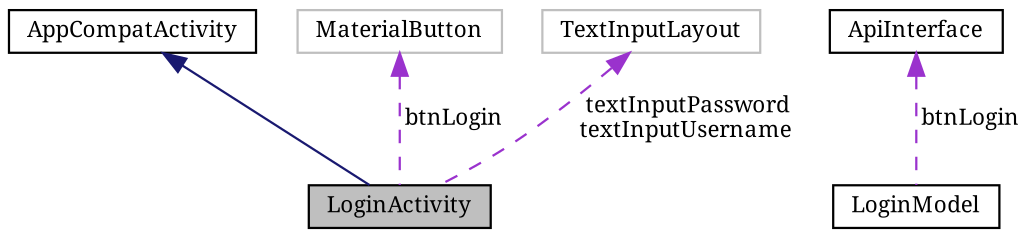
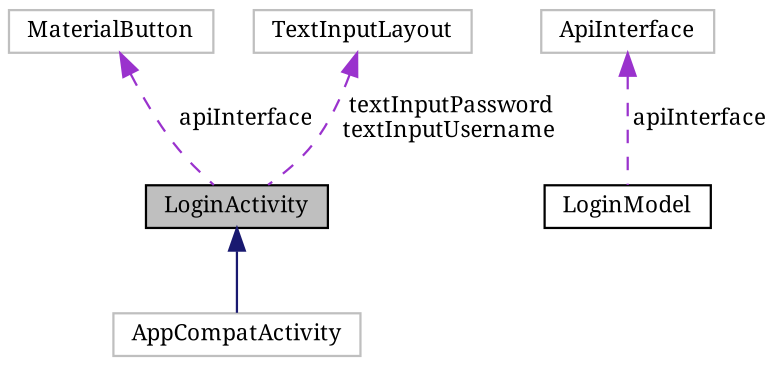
(133, 31) -> (237, 335)
(916, 31) -> (628, 31)
(451, 119) -> (244, 119)
(968, 119) -> (697, 119)
(276, 125) -> (237, 282)
